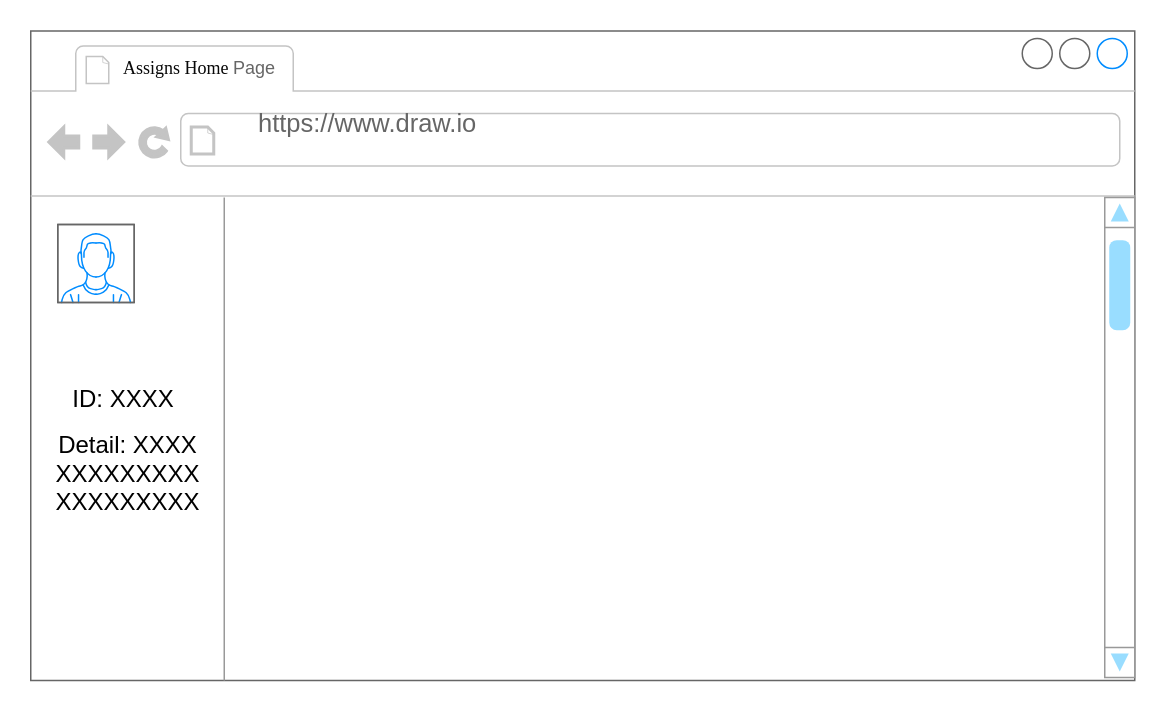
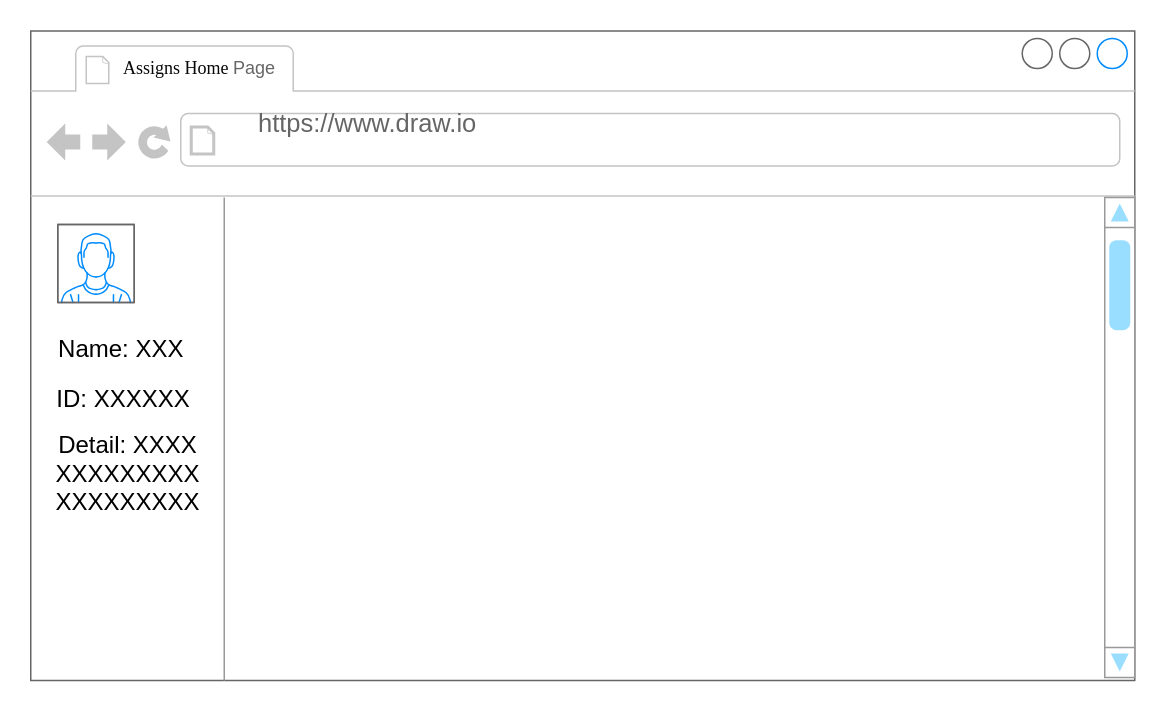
none -> (122, 349)
(124, 398) -> (124, 398)
